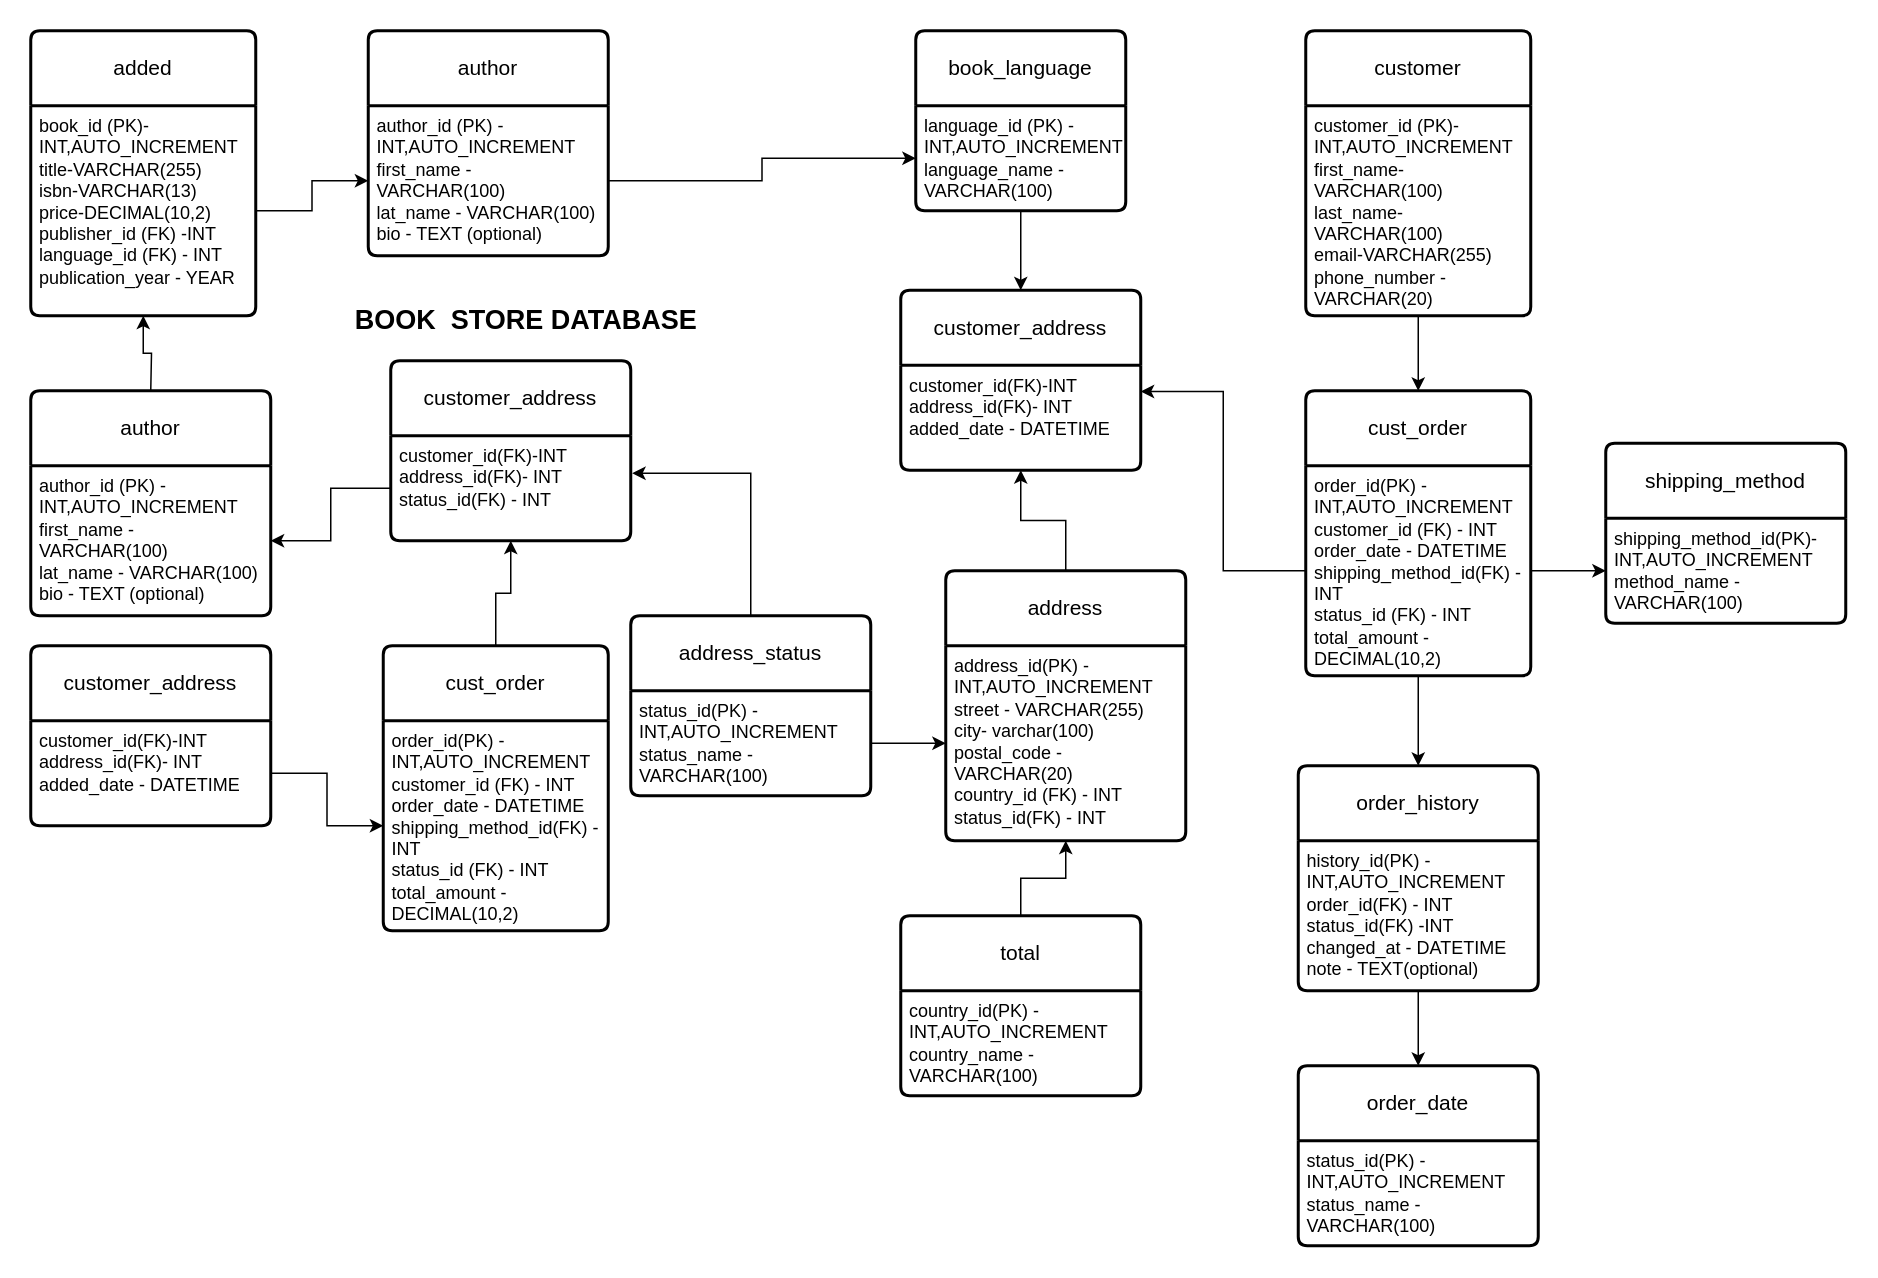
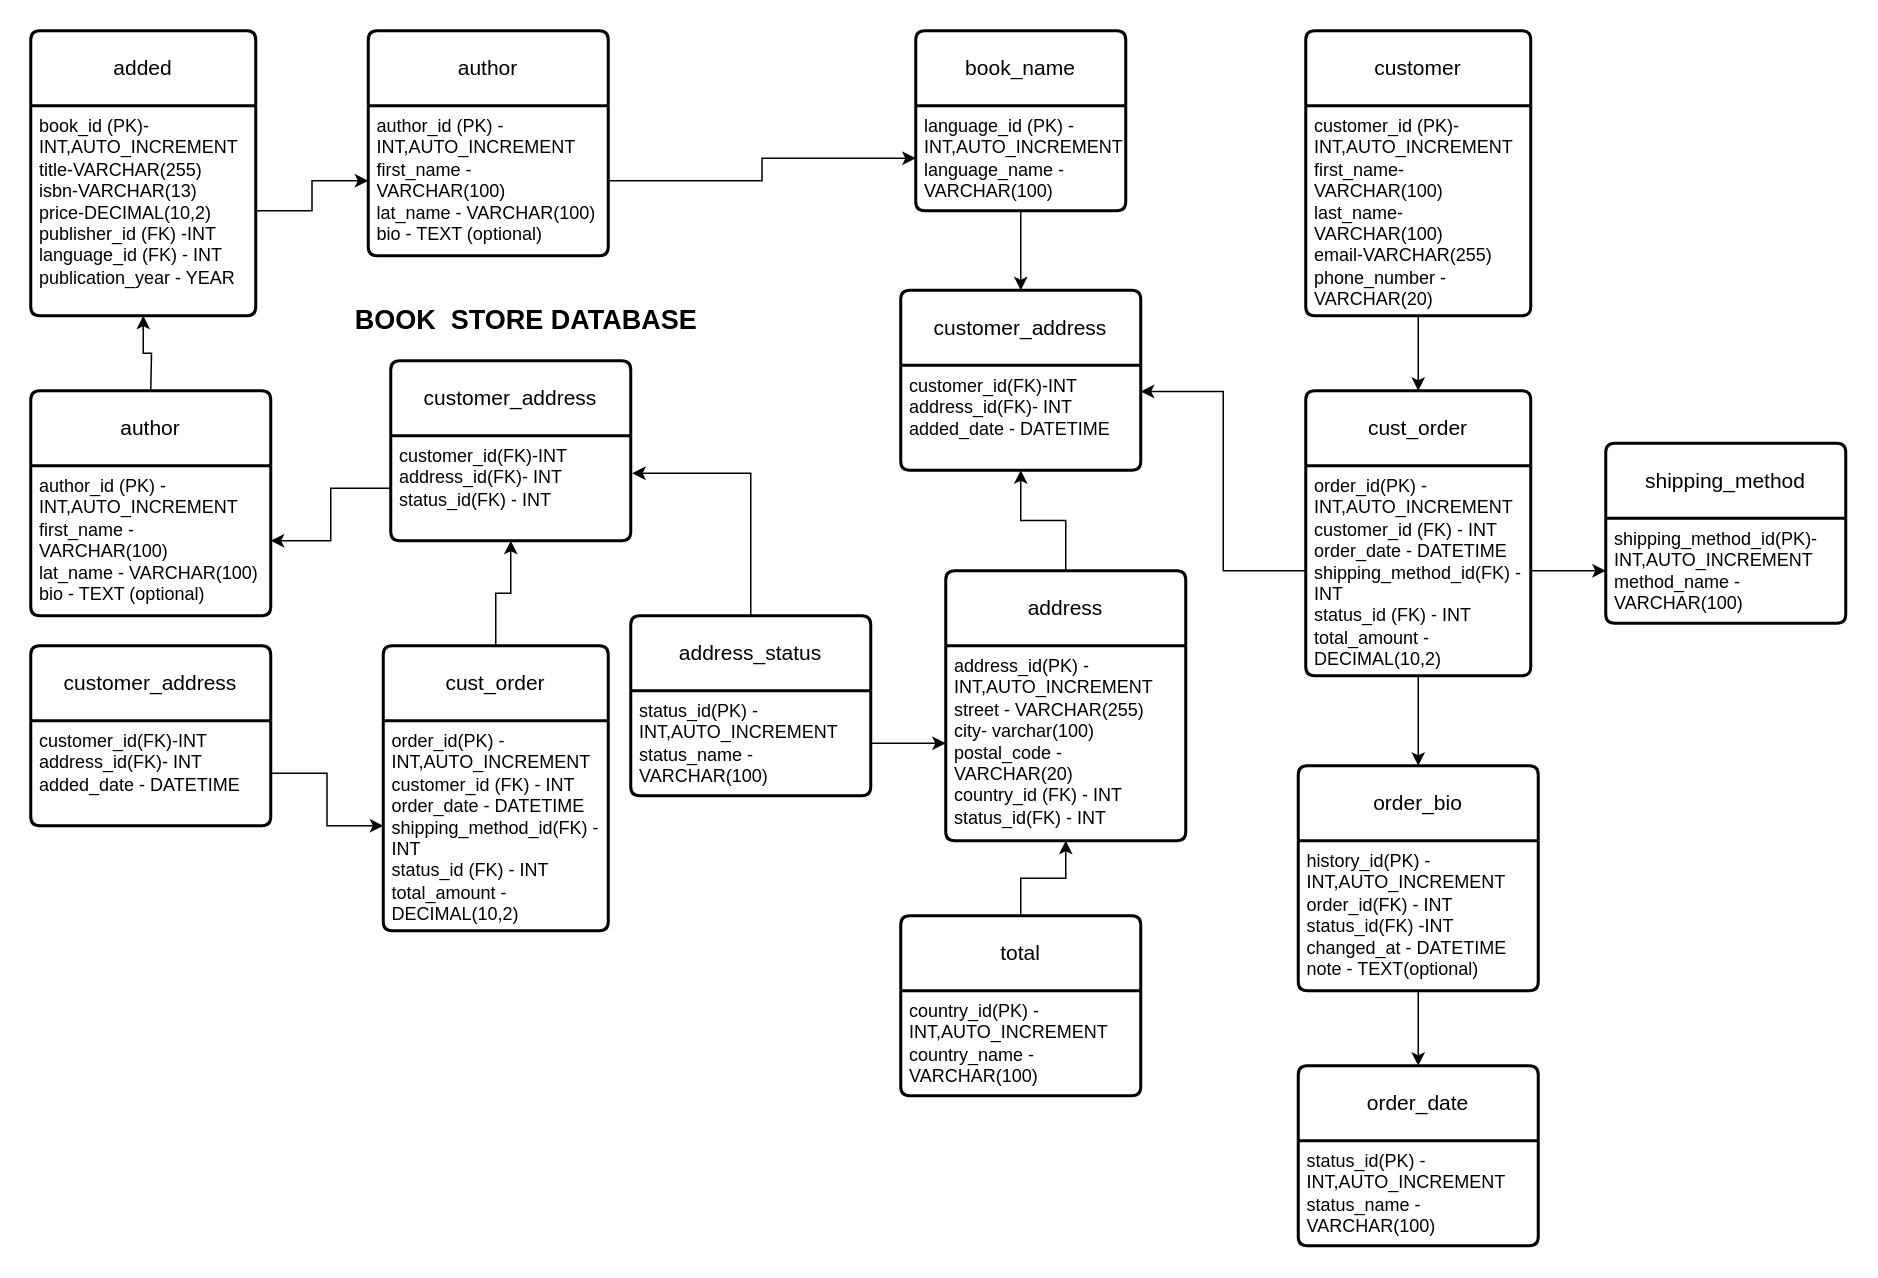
(1021, 68) -> (1021, 68)
(1418, 803) -> (1418, 803)
